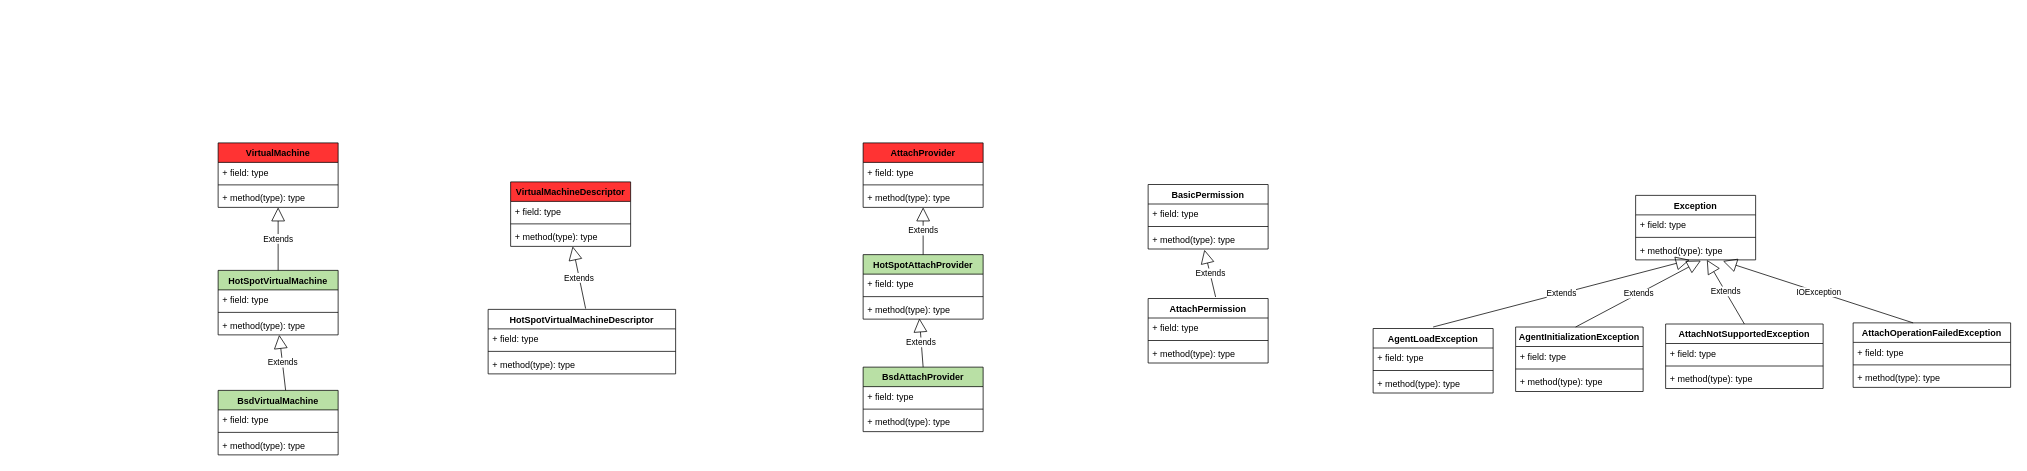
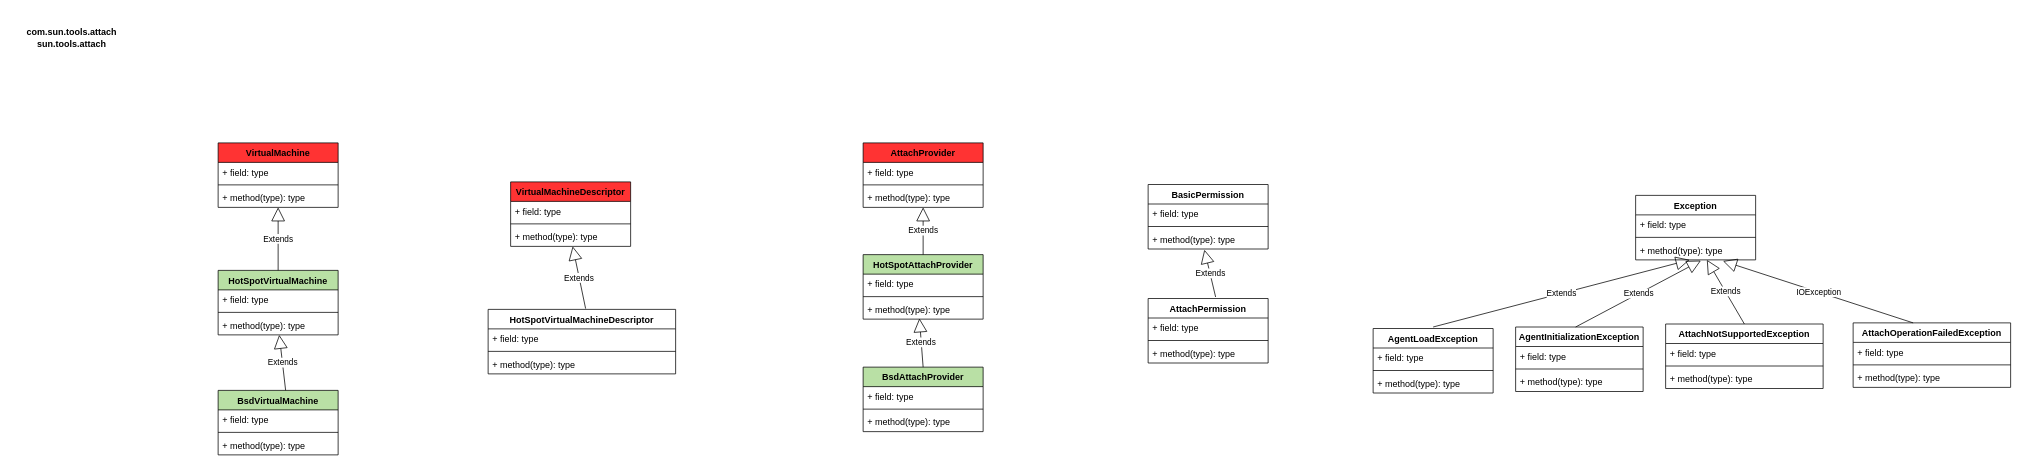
none -> (72, 38)
